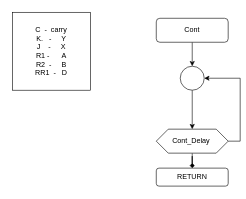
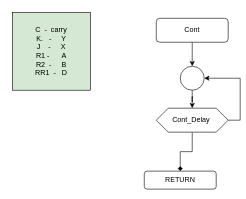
(51, 51) -> (51, 51)
(192, 141) -> (192, 120)
(192, 177) -> (180, 180)
